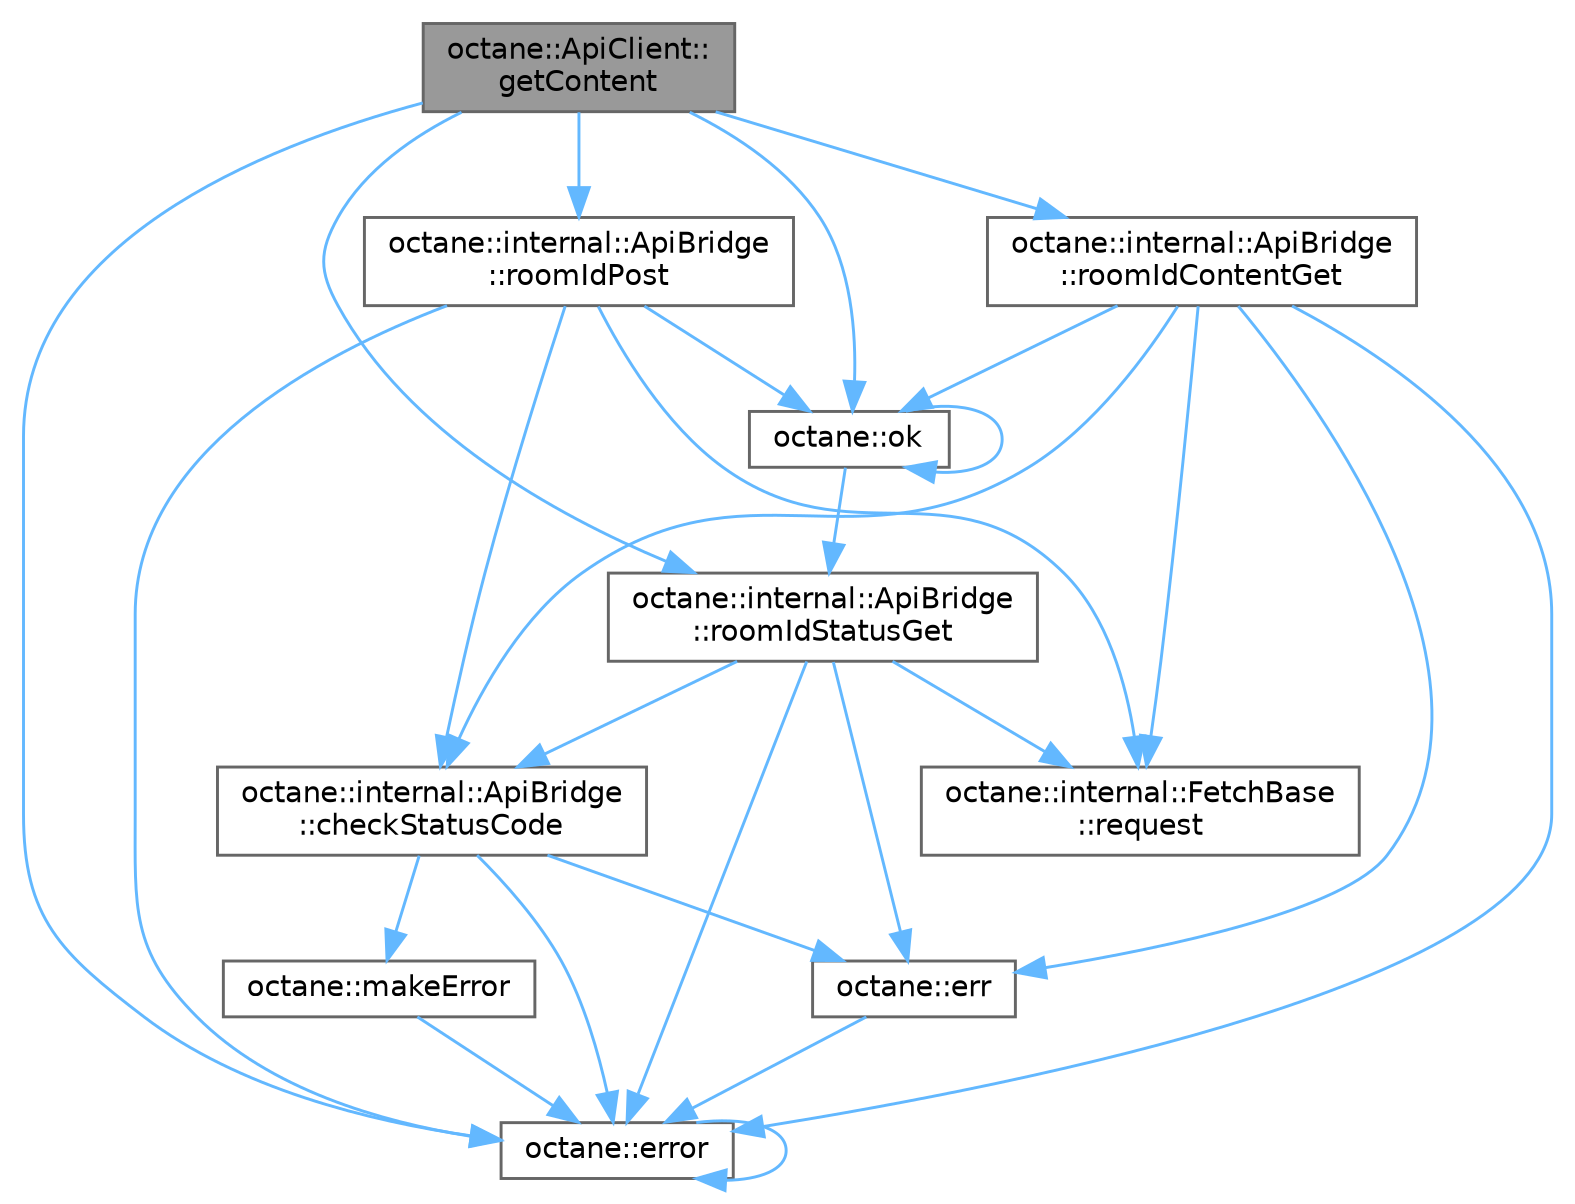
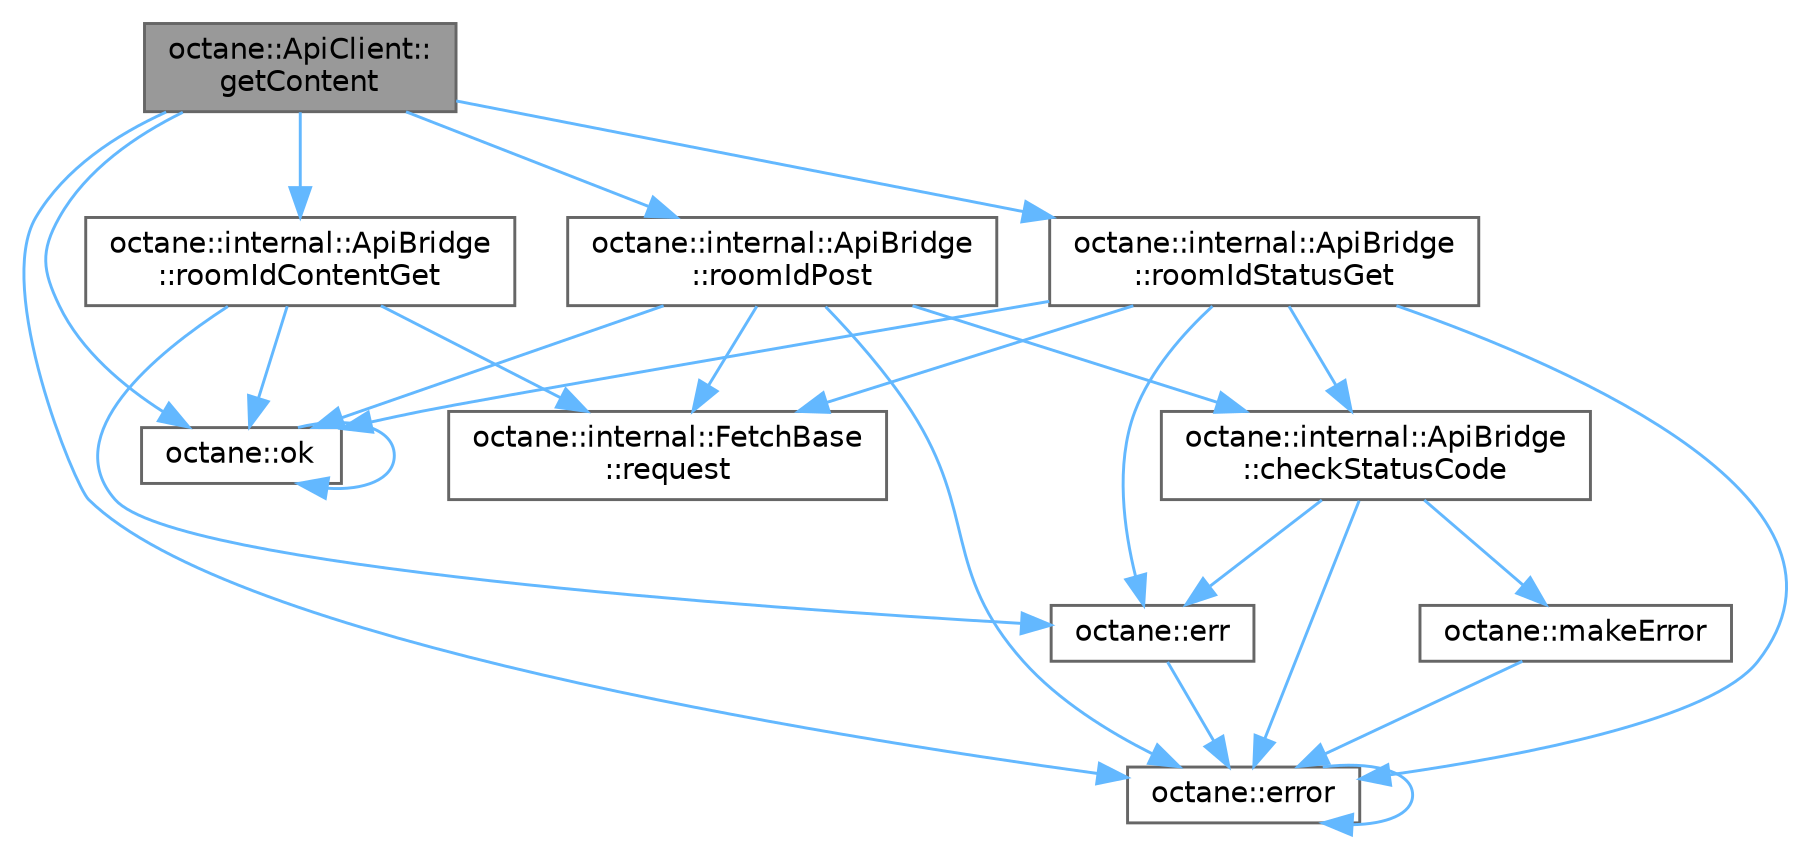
(842, 492) -> (693, 363)
(765, 516) -> none
(1479, 916) -> none
